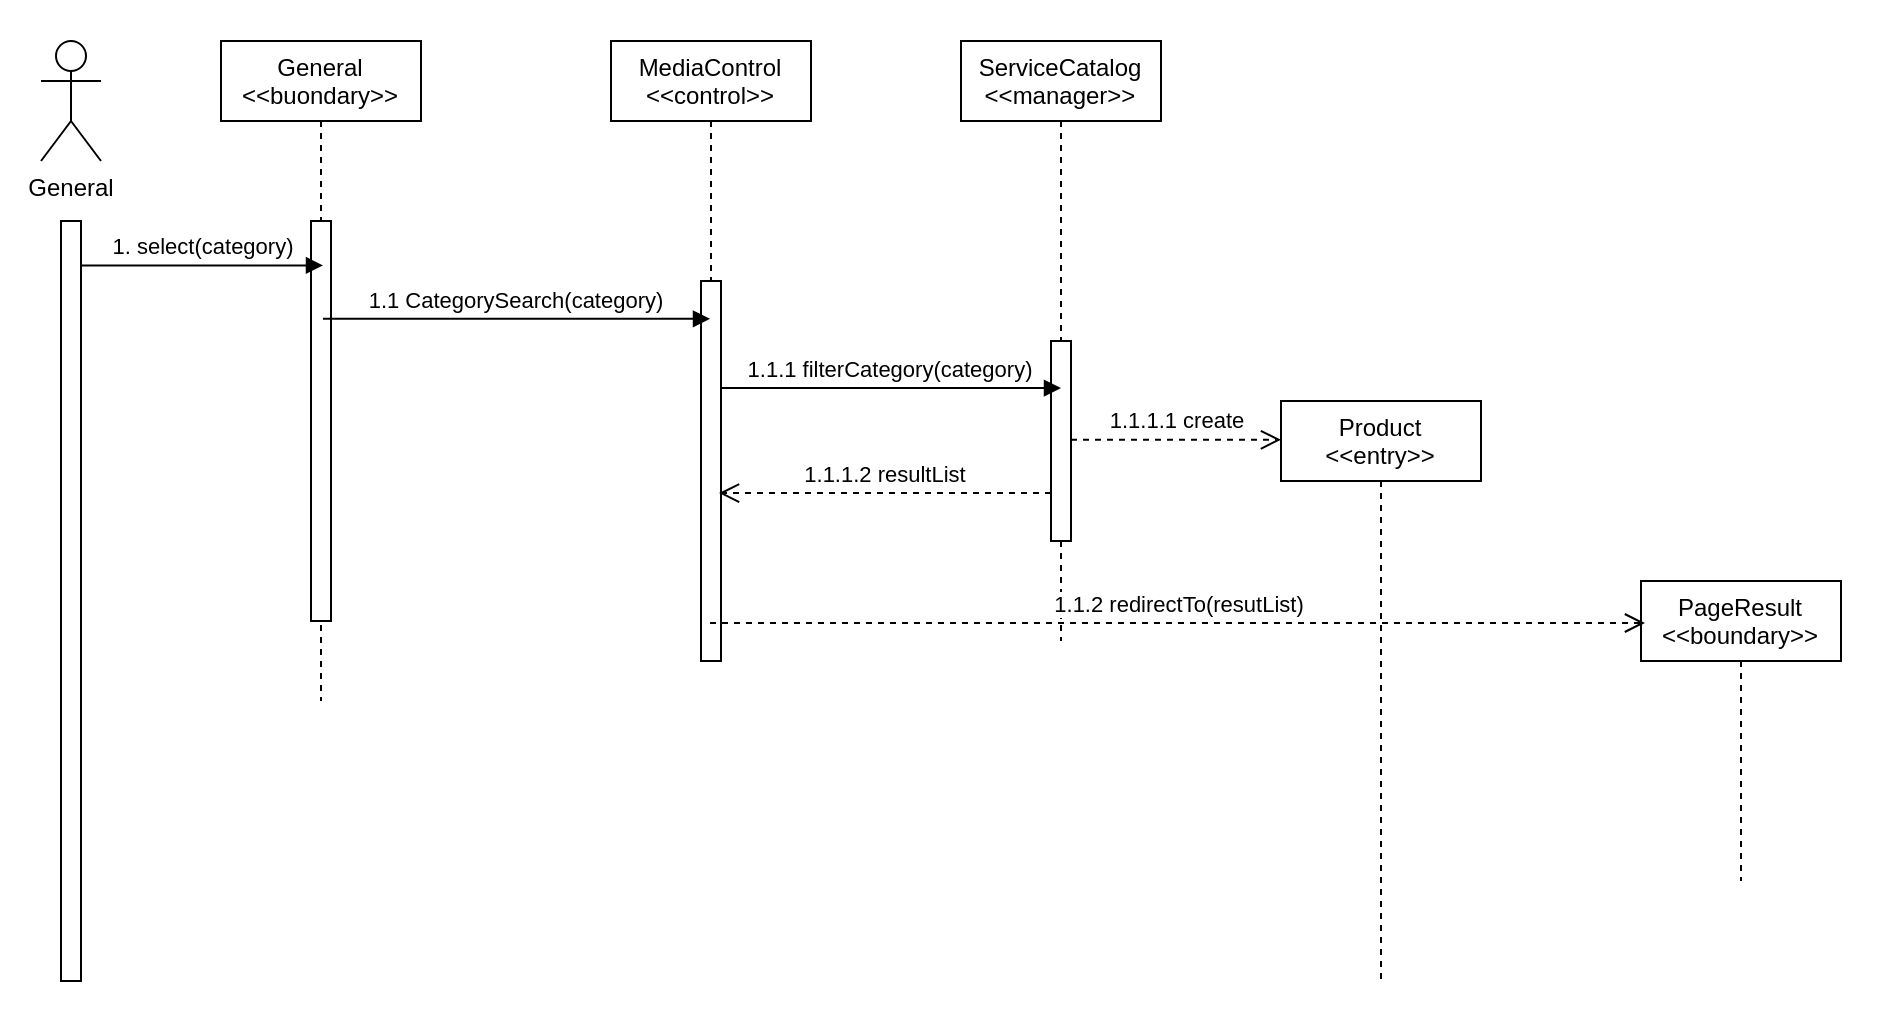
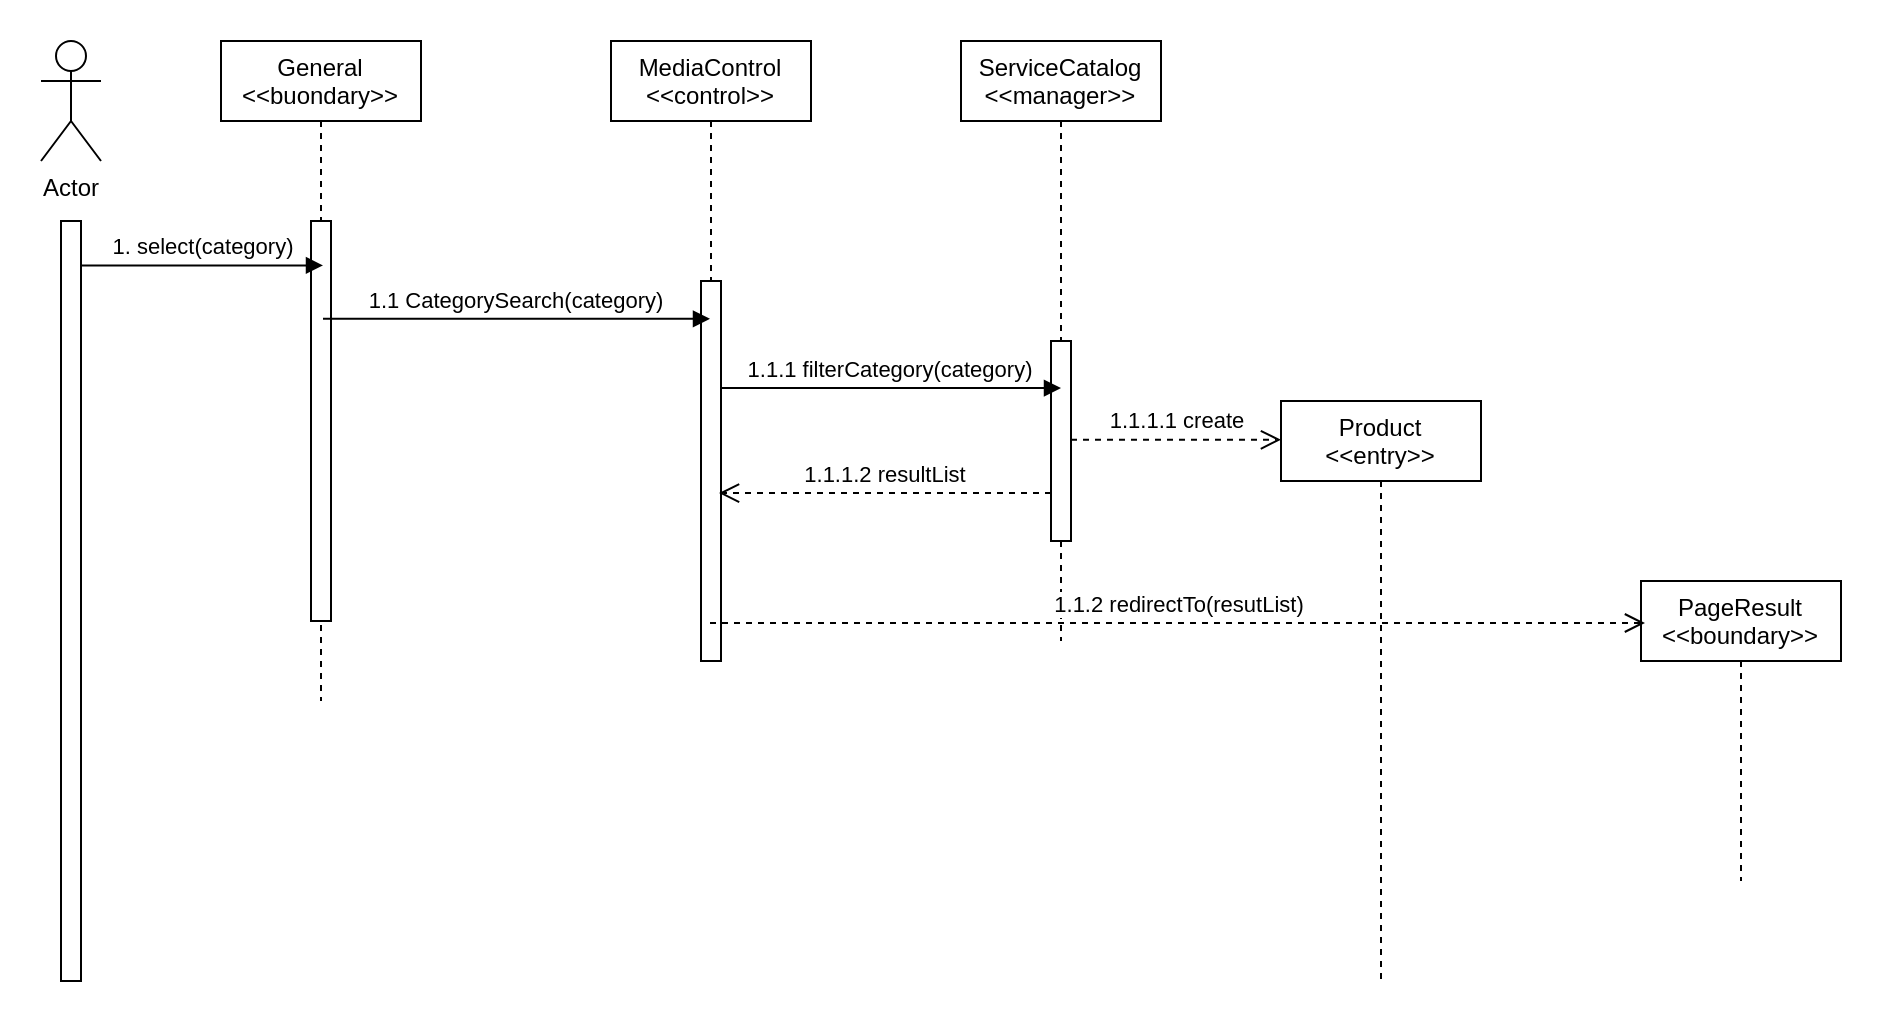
(72, 189) -> (72, 189)
